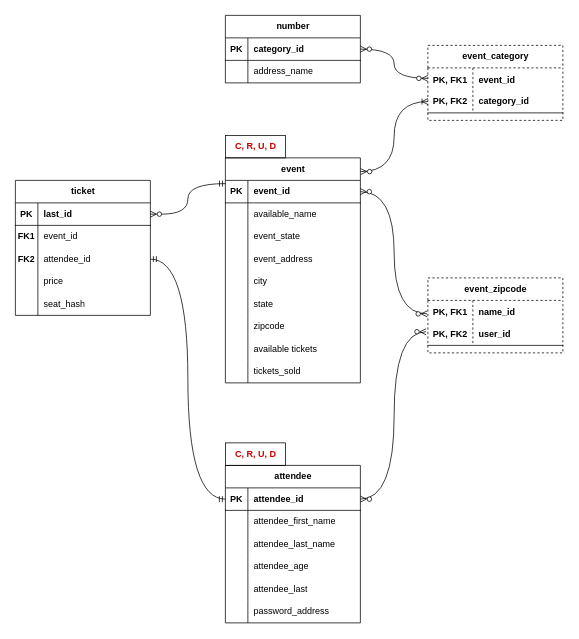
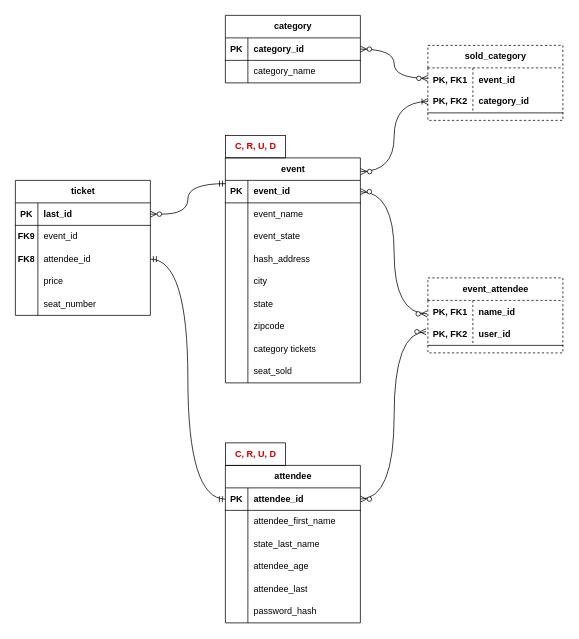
(293, 27) -> (293, 27)
(496, 57) -> (496, 57)
(284, 72) -> (287, 72)
(286, 214) -> (279, 214)
(27, 237) -> (27, 237)
(27, 259) -> (27, 259)
(287, 259) -> (284, 259)
(496, 289) -> (496, 289)
(67, 304) -> (72, 304)
(291, 349) -> (292, 349)
(282, 372) -> (275, 372)
(298, 544) -> (291, 544)
(294, 612) -> (287, 612)
